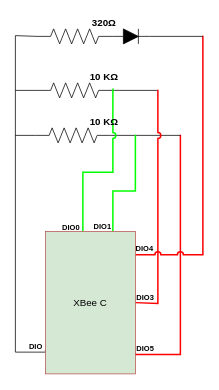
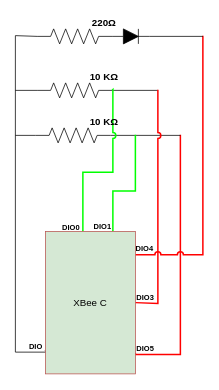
(104, 23) -> (104, 23)
